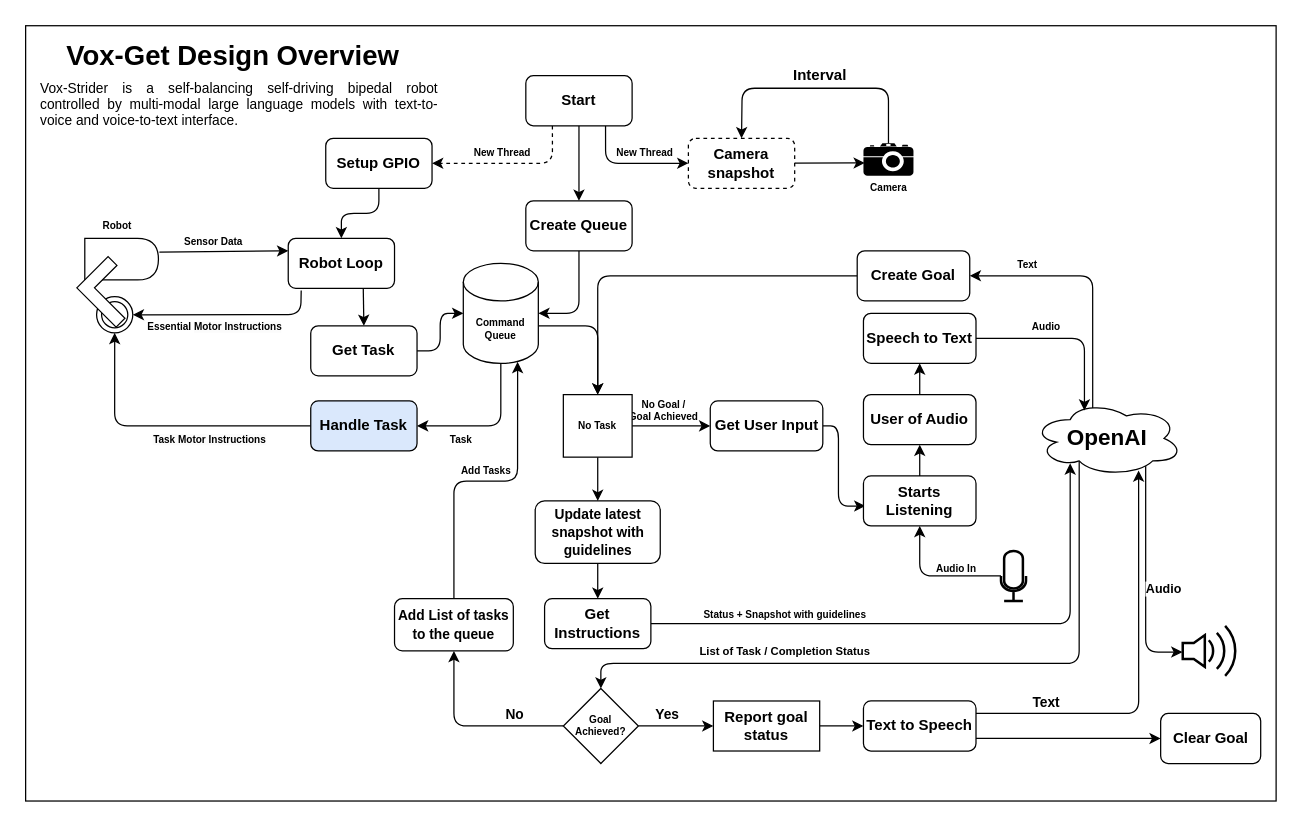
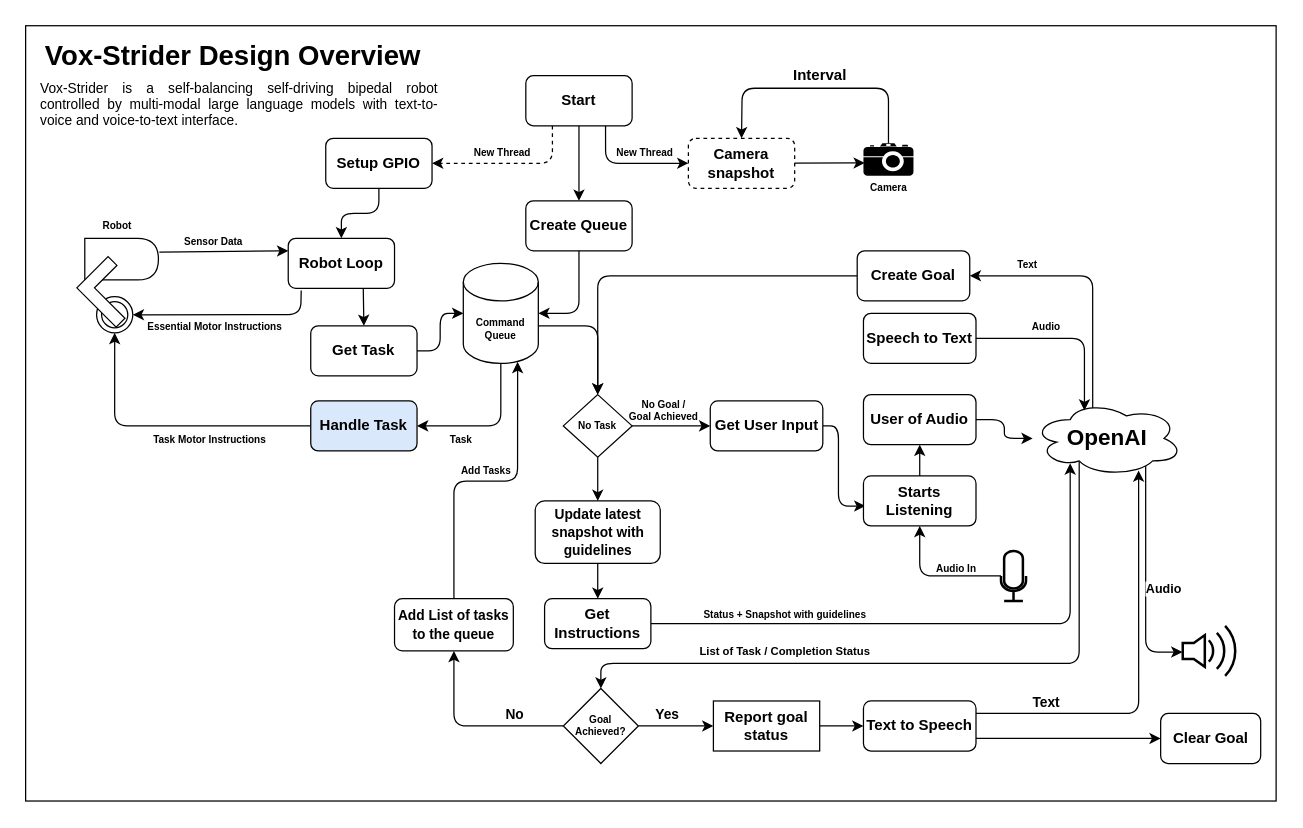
(233, 57) -> (233, 57)
(919, 383) -> (1004, 425)
(598, 426) -> (598, 426)
